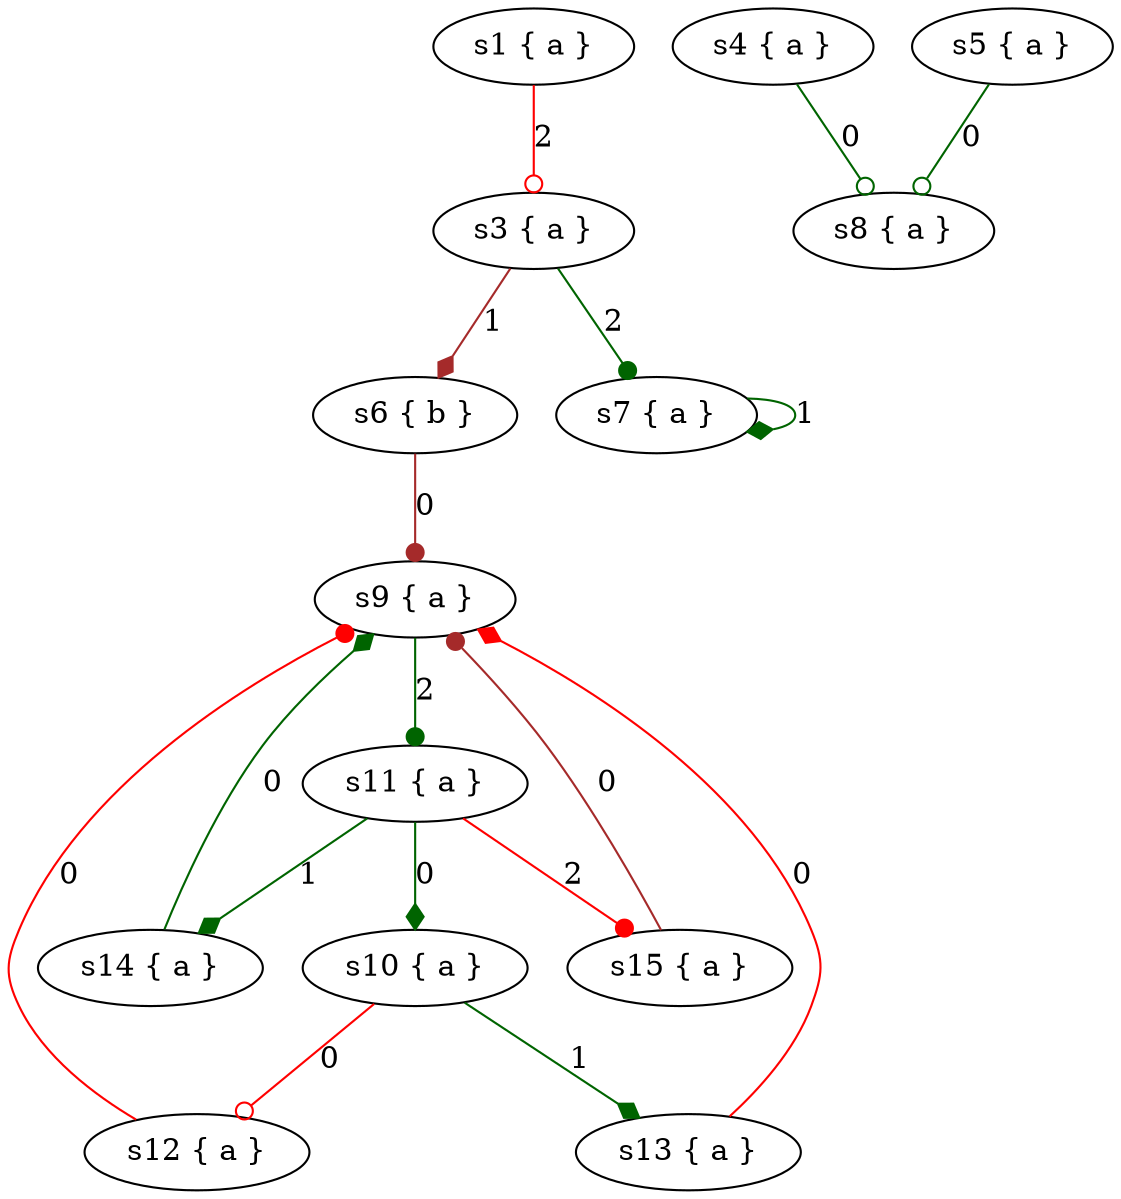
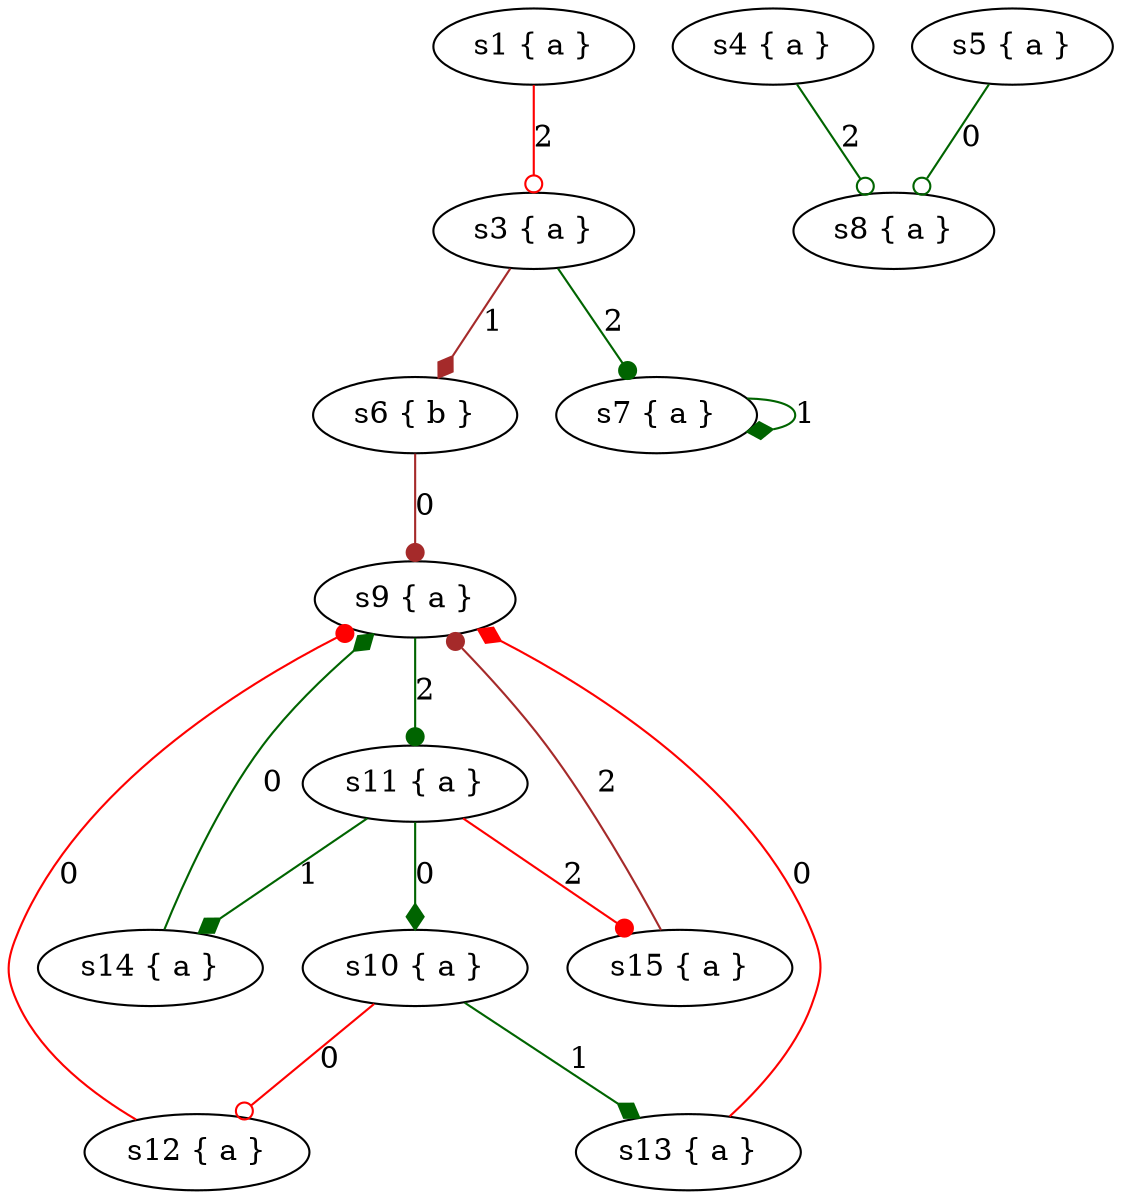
(851, 139) -> (851, 139)
(608, 784) -> (608, 784)
